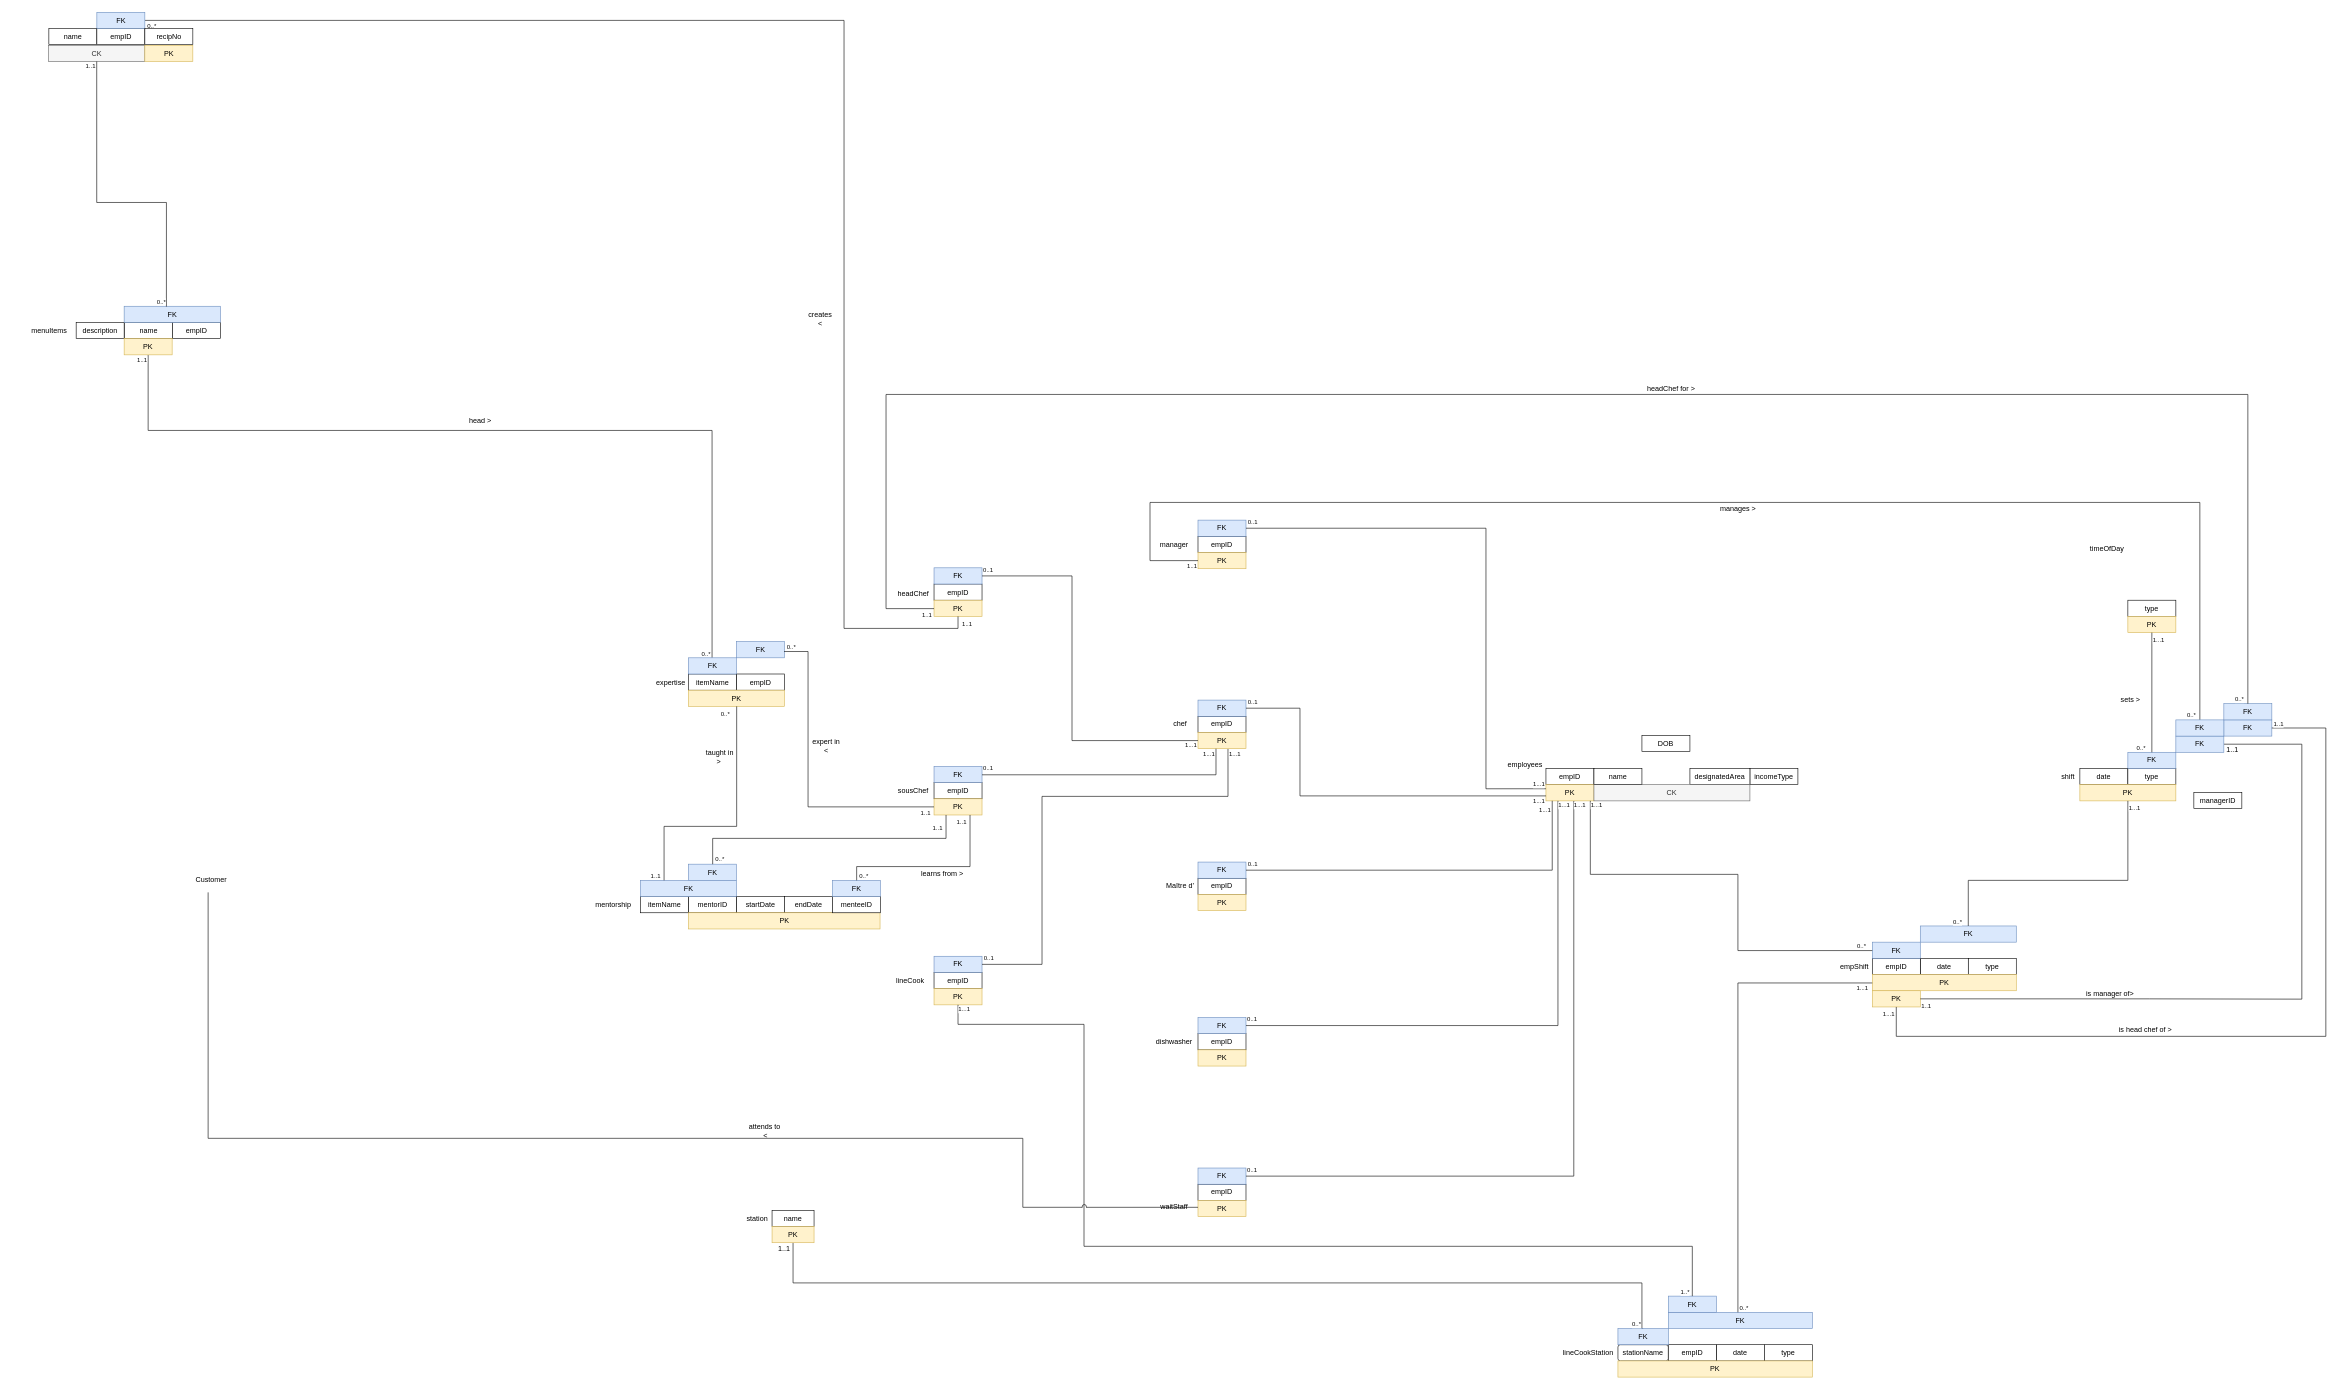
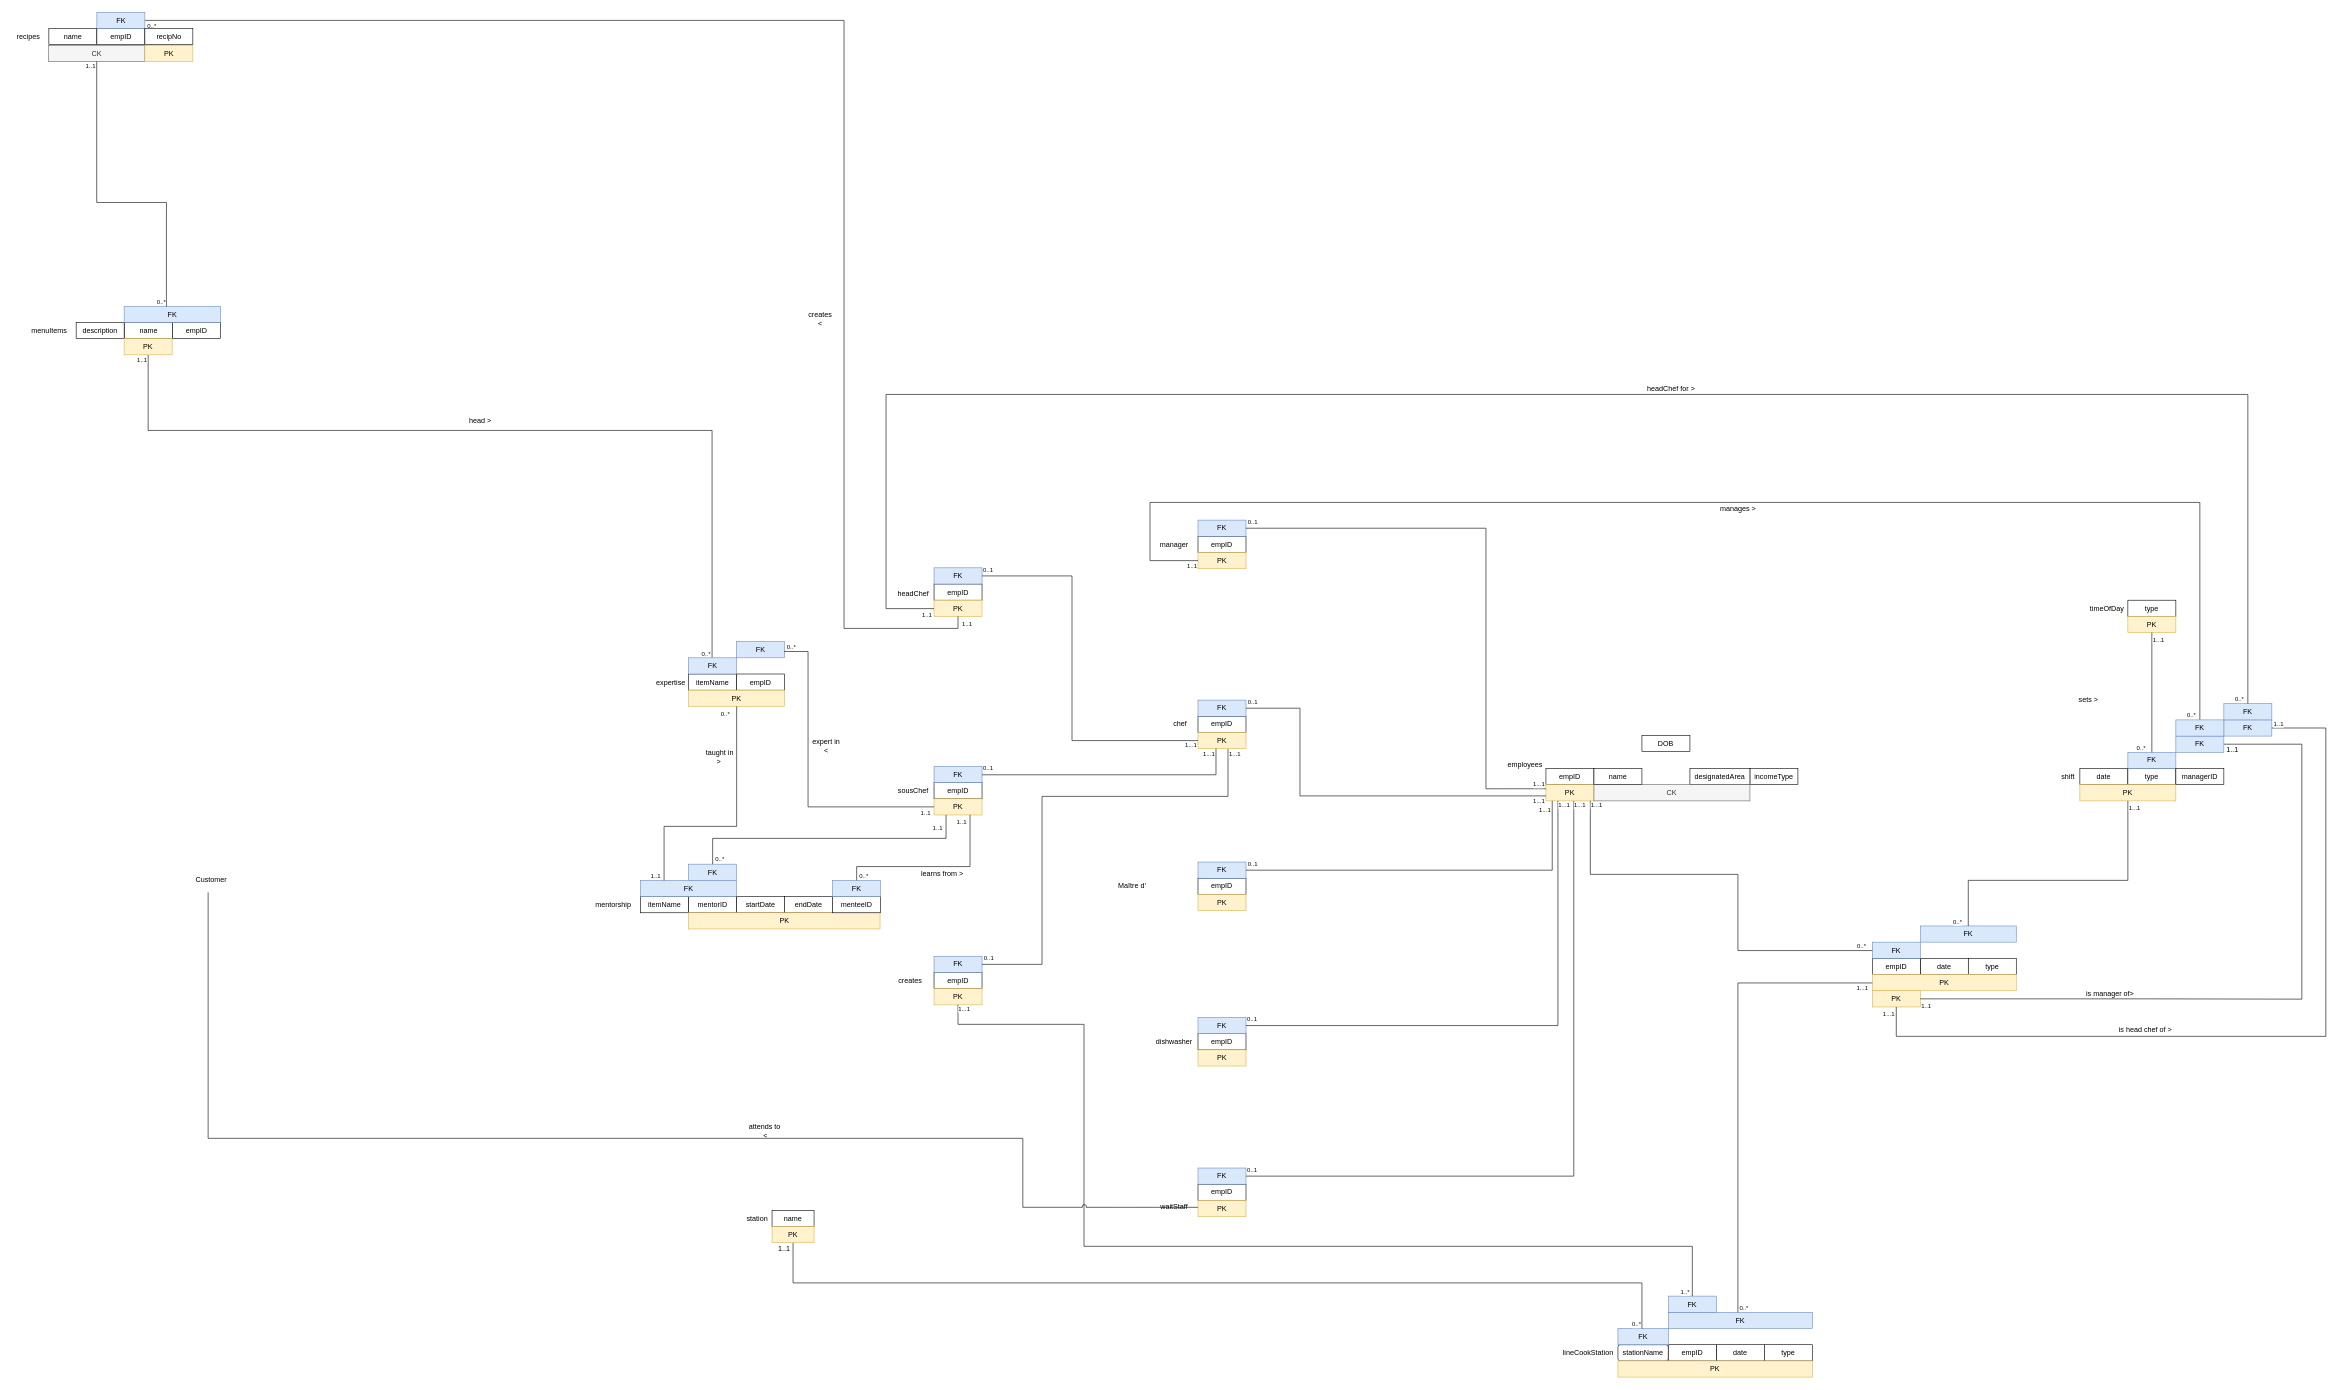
none -> (28, 37)
(2107, 548) -> (2107, 608)
(2130, 701) -> (2088, 701)
(2218, 801) -> (2200, 777)
(1180, 887) -> (1132, 887)
(1854, 967) -> none
(910, 981) -> (910, 981)
